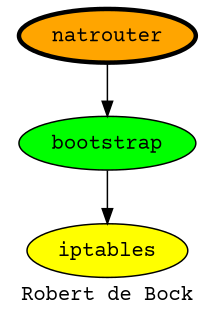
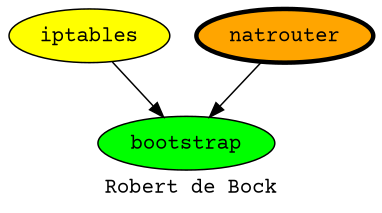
(107, 190) -> (133, 84)
